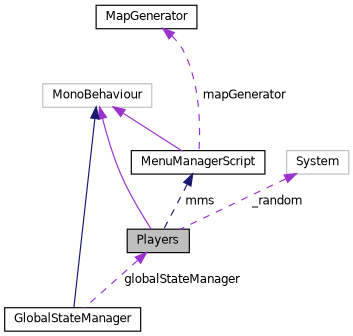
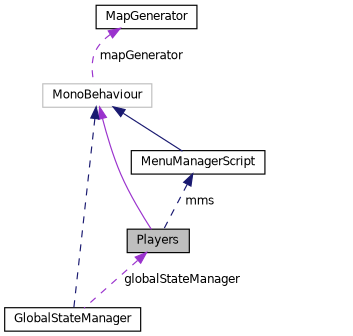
(196, 90) -> (94, 56)
(153, 132) -> (153, 132)
(318, 162) -> none
(84, 213) -> (84, 213)
